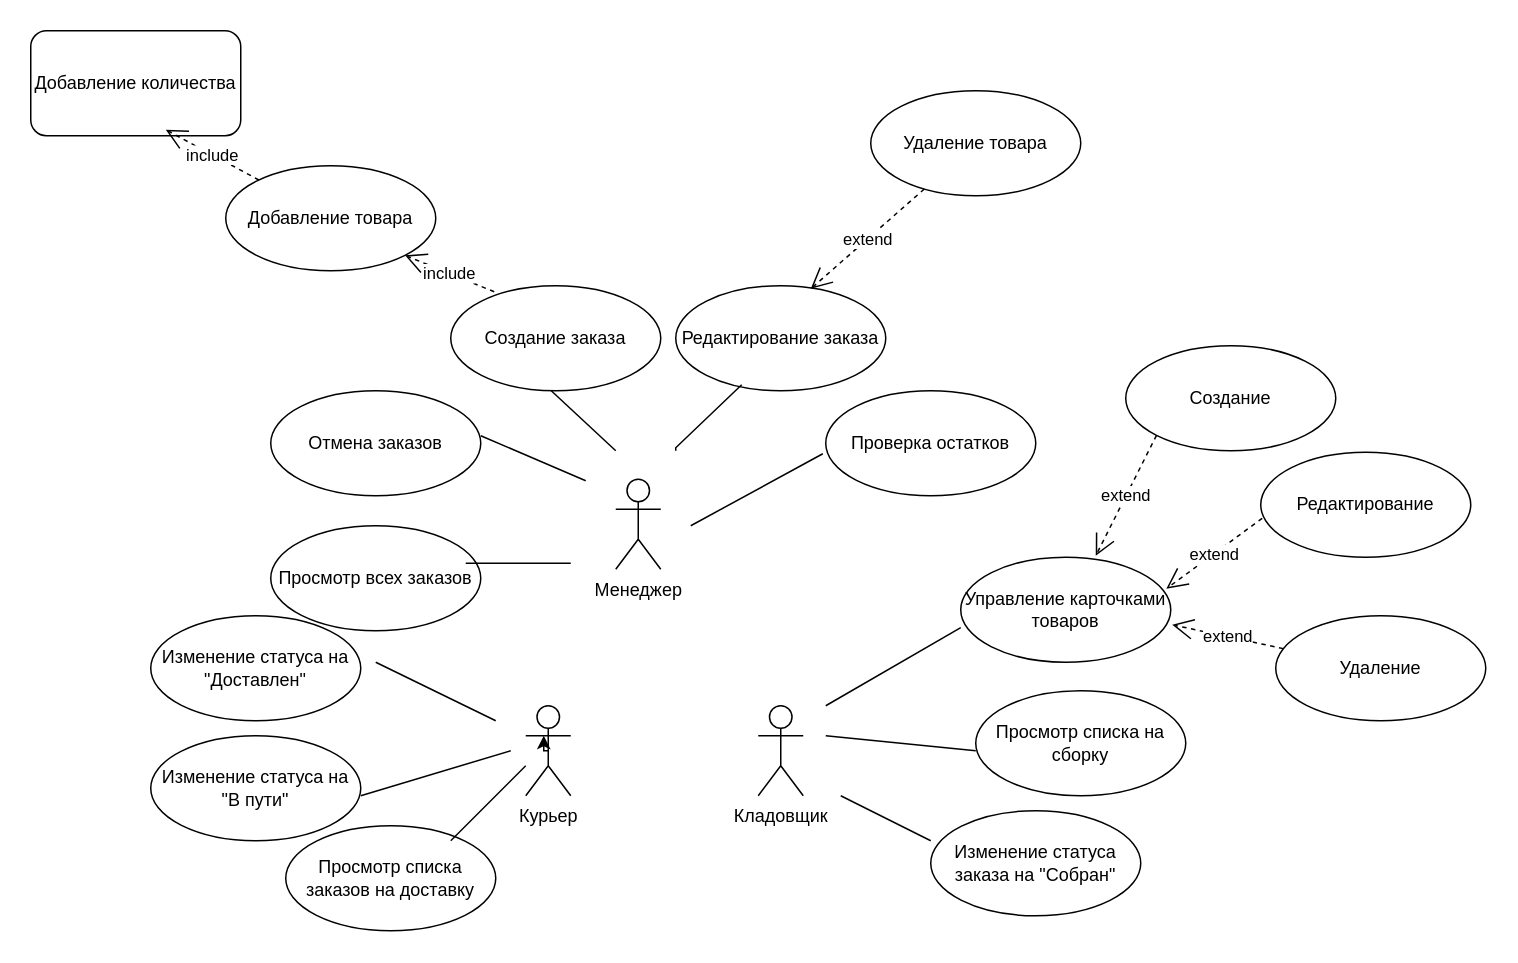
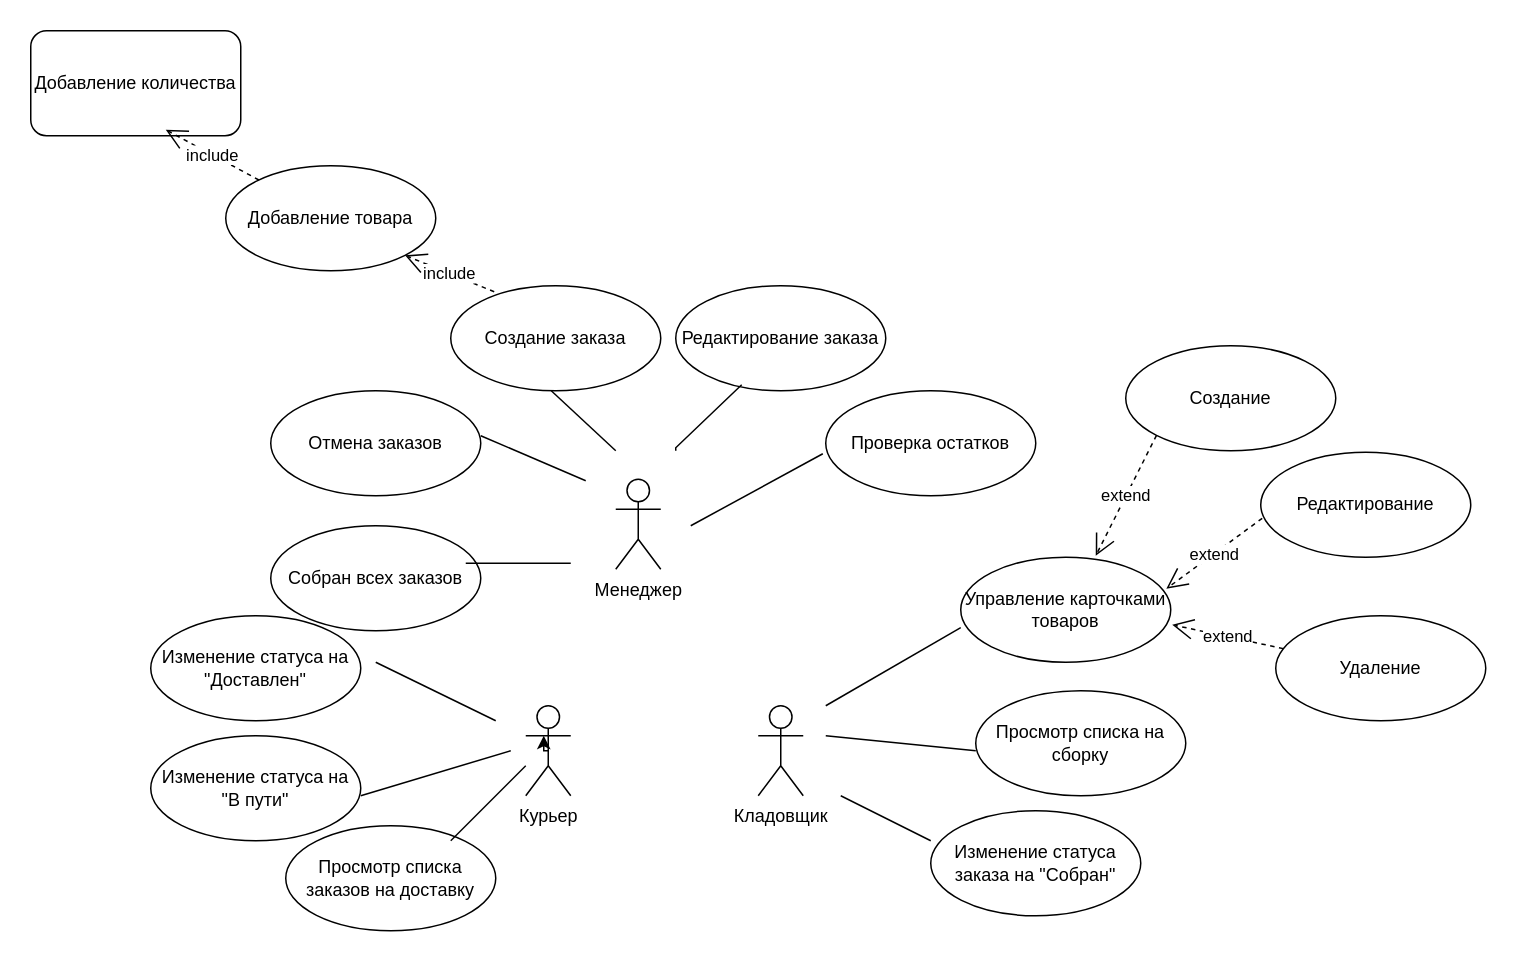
(976, 143) -> none
(869, 237) -> none
(376, 578) -> (376, 578)
